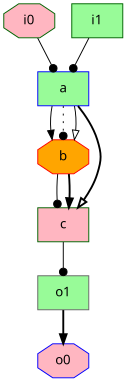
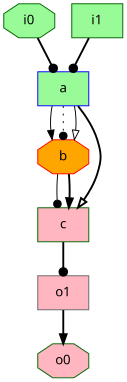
(29, 21) -> (29, 21)
(45, 51) -> (45, 51)
(82, 51) -> (82, 51)
(63, 255) -> (63, 255)
(63, 293) -> (63, 293)
(63, 361) -> (63, 361)
